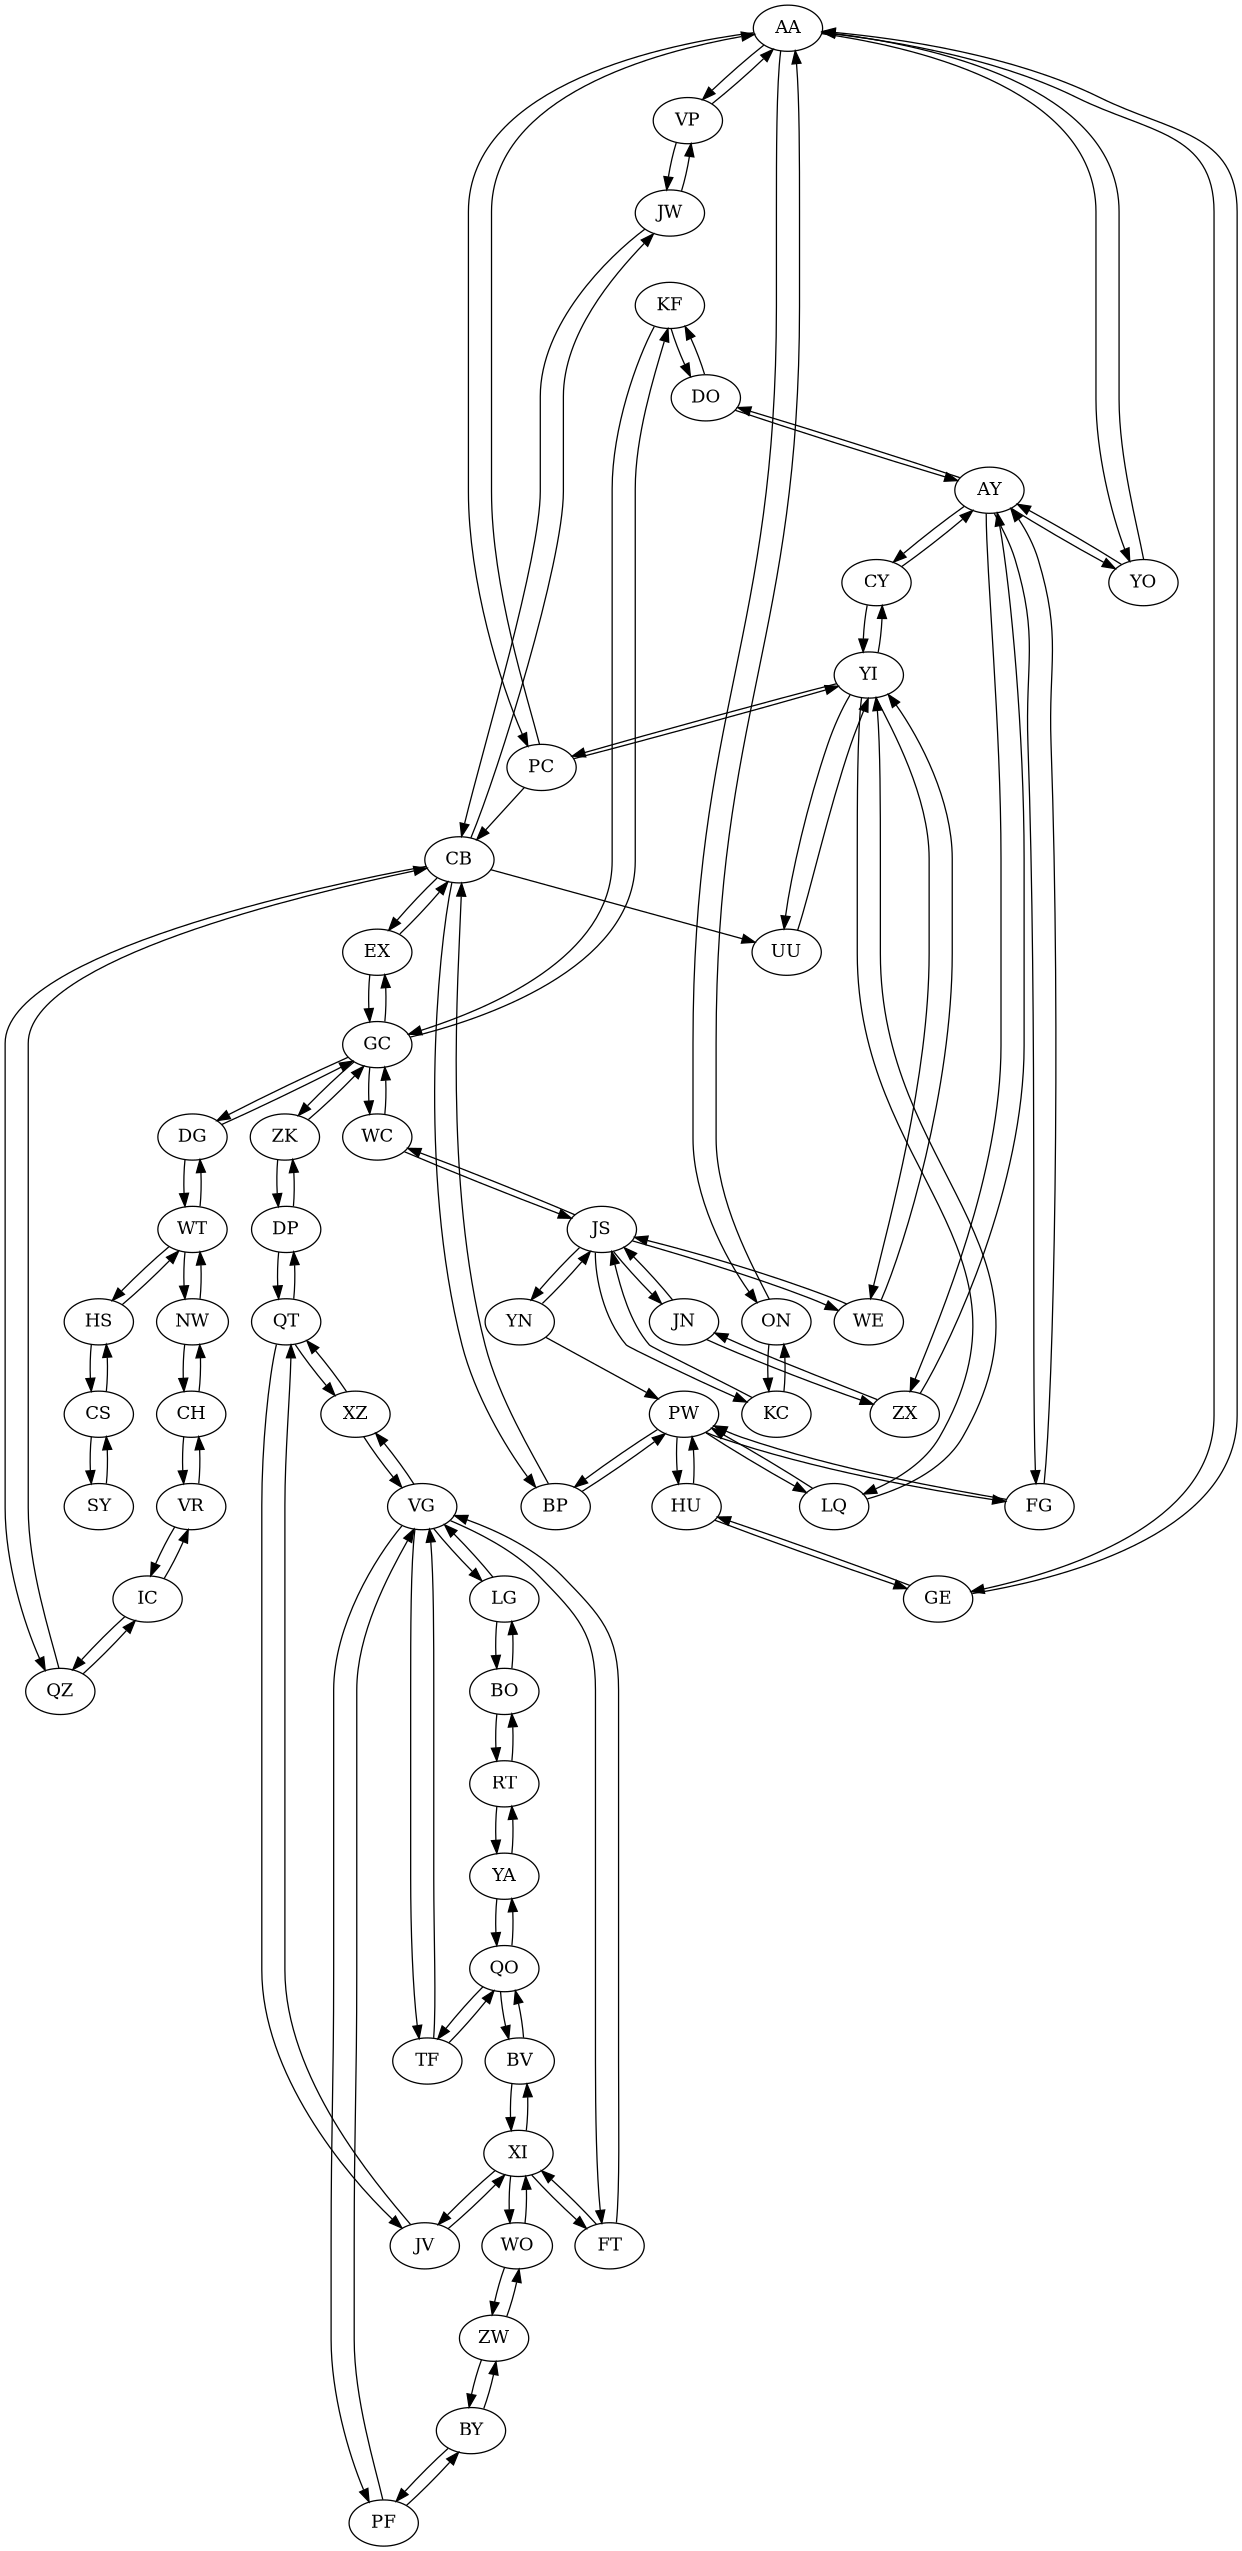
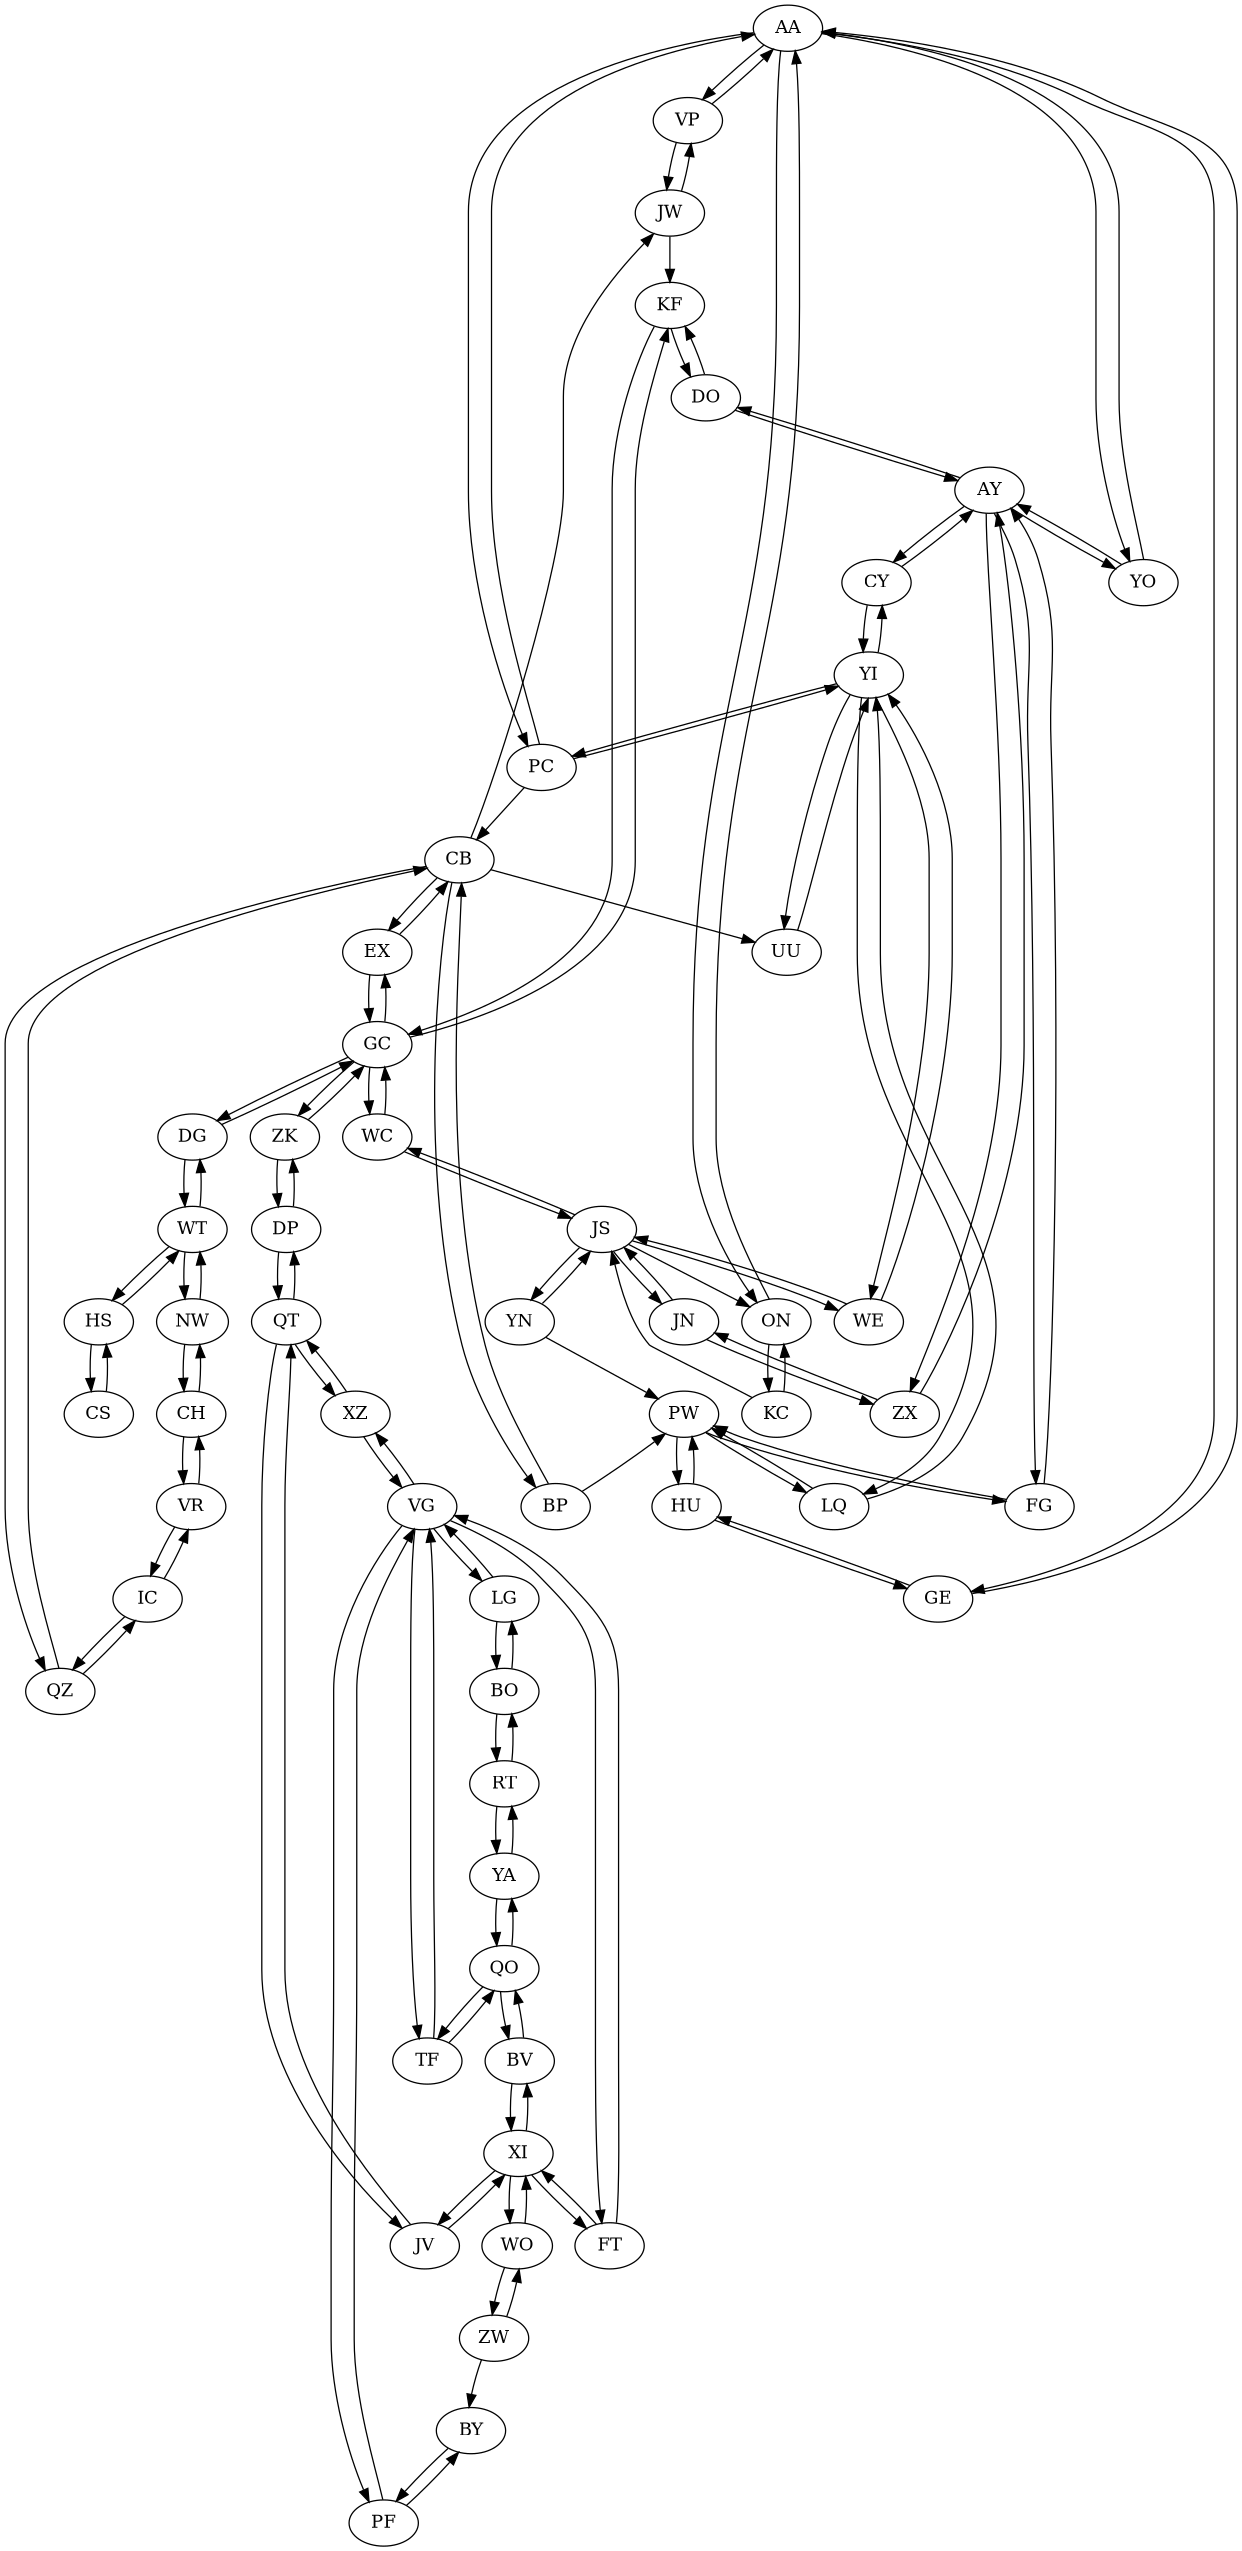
(539, 513) -> (670, 253)
(636, 1350) -> (683, 1273)
(621, 1454) -> none
(99, 1507) -> none
(489, 2392) -> none
